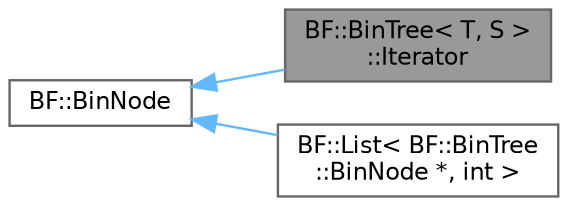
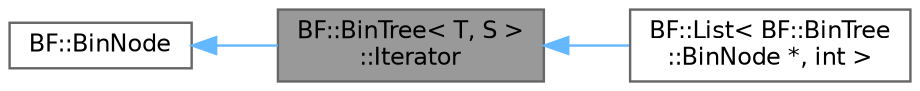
(247, 129) -> (599, 46)
